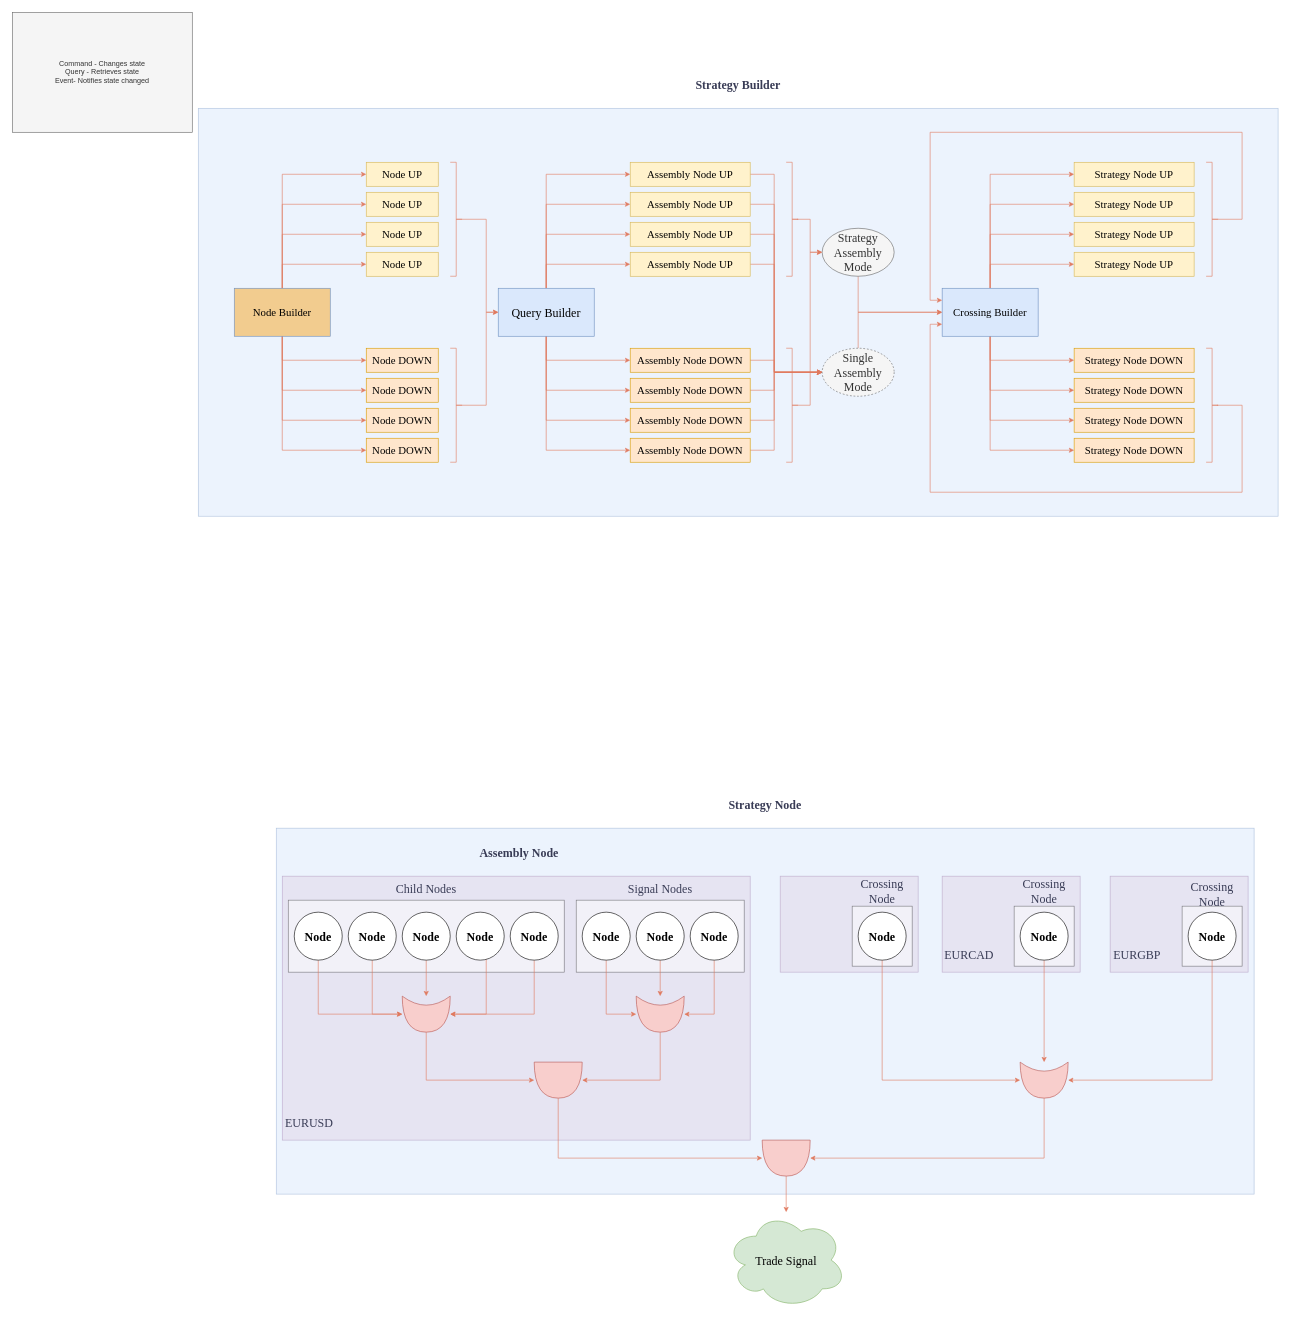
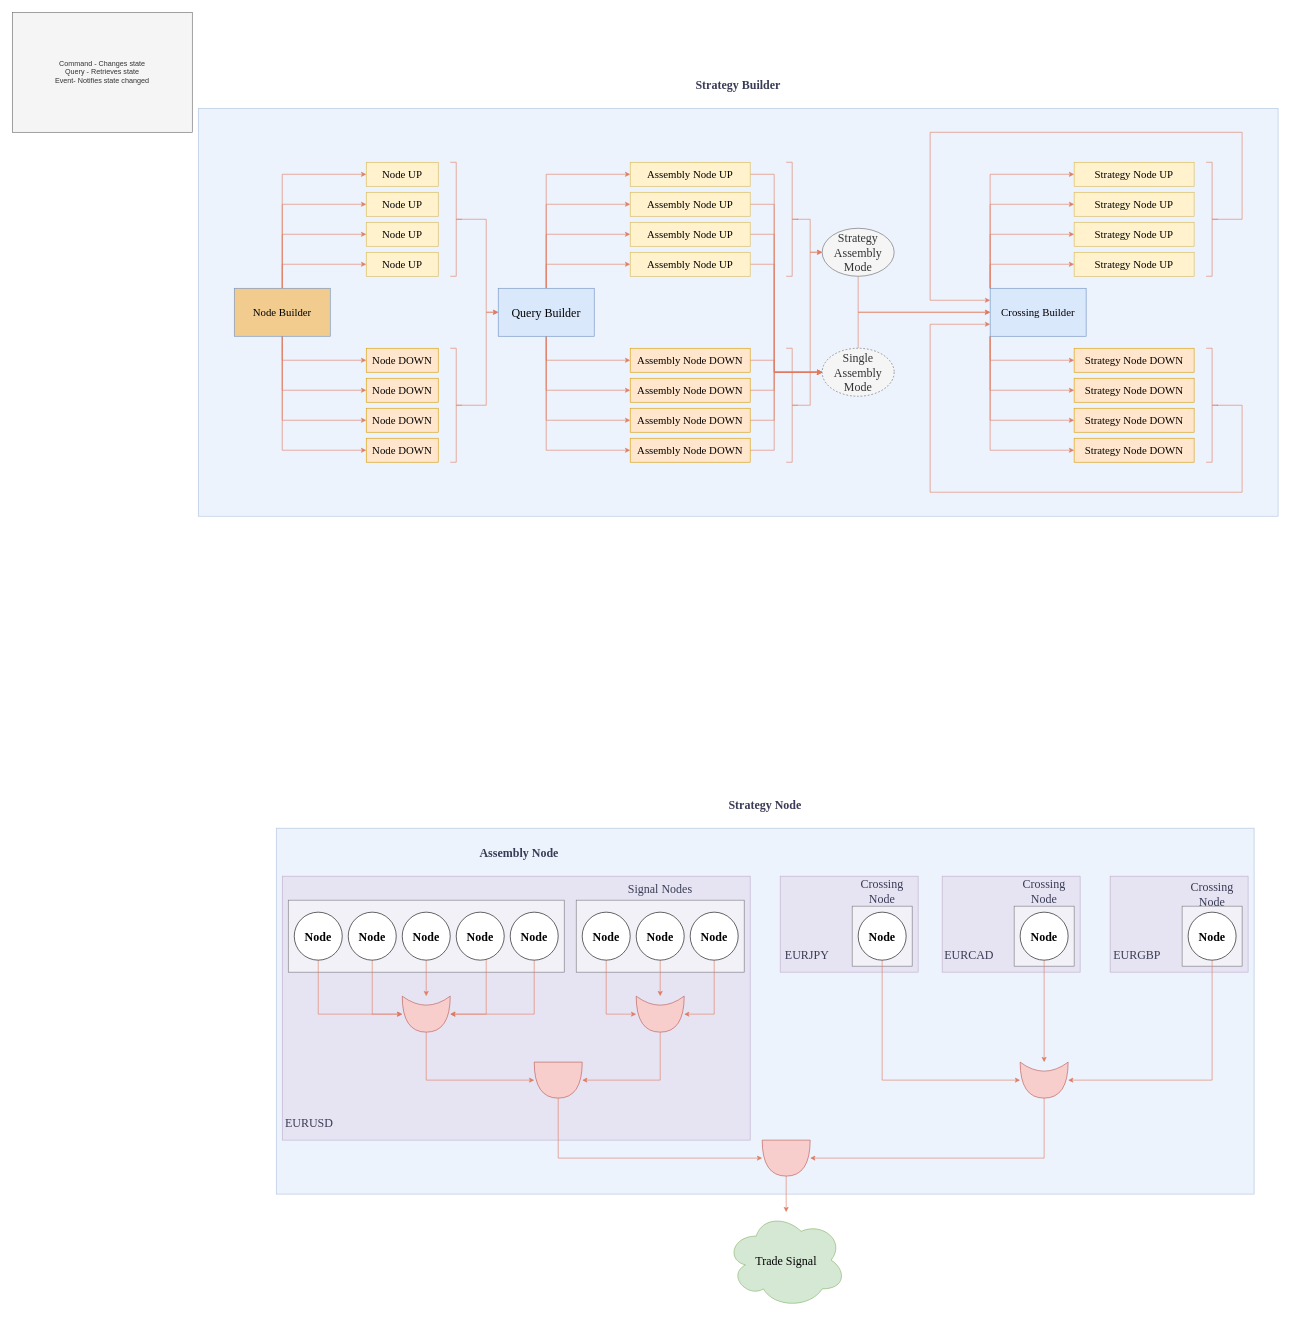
(990, 312) -> (1038, 312)
(426, 888) -> none
none -> (807, 954)
